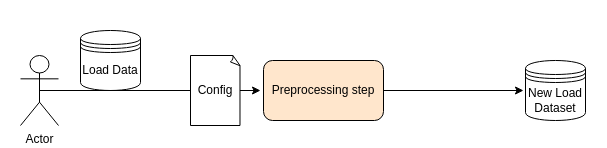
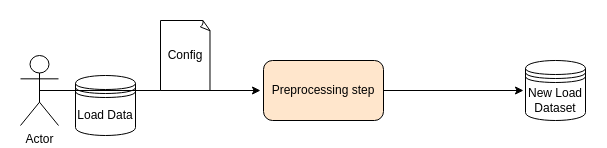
(111, 61) -> (106, 106)
(216, 91) -> (186, 56)
